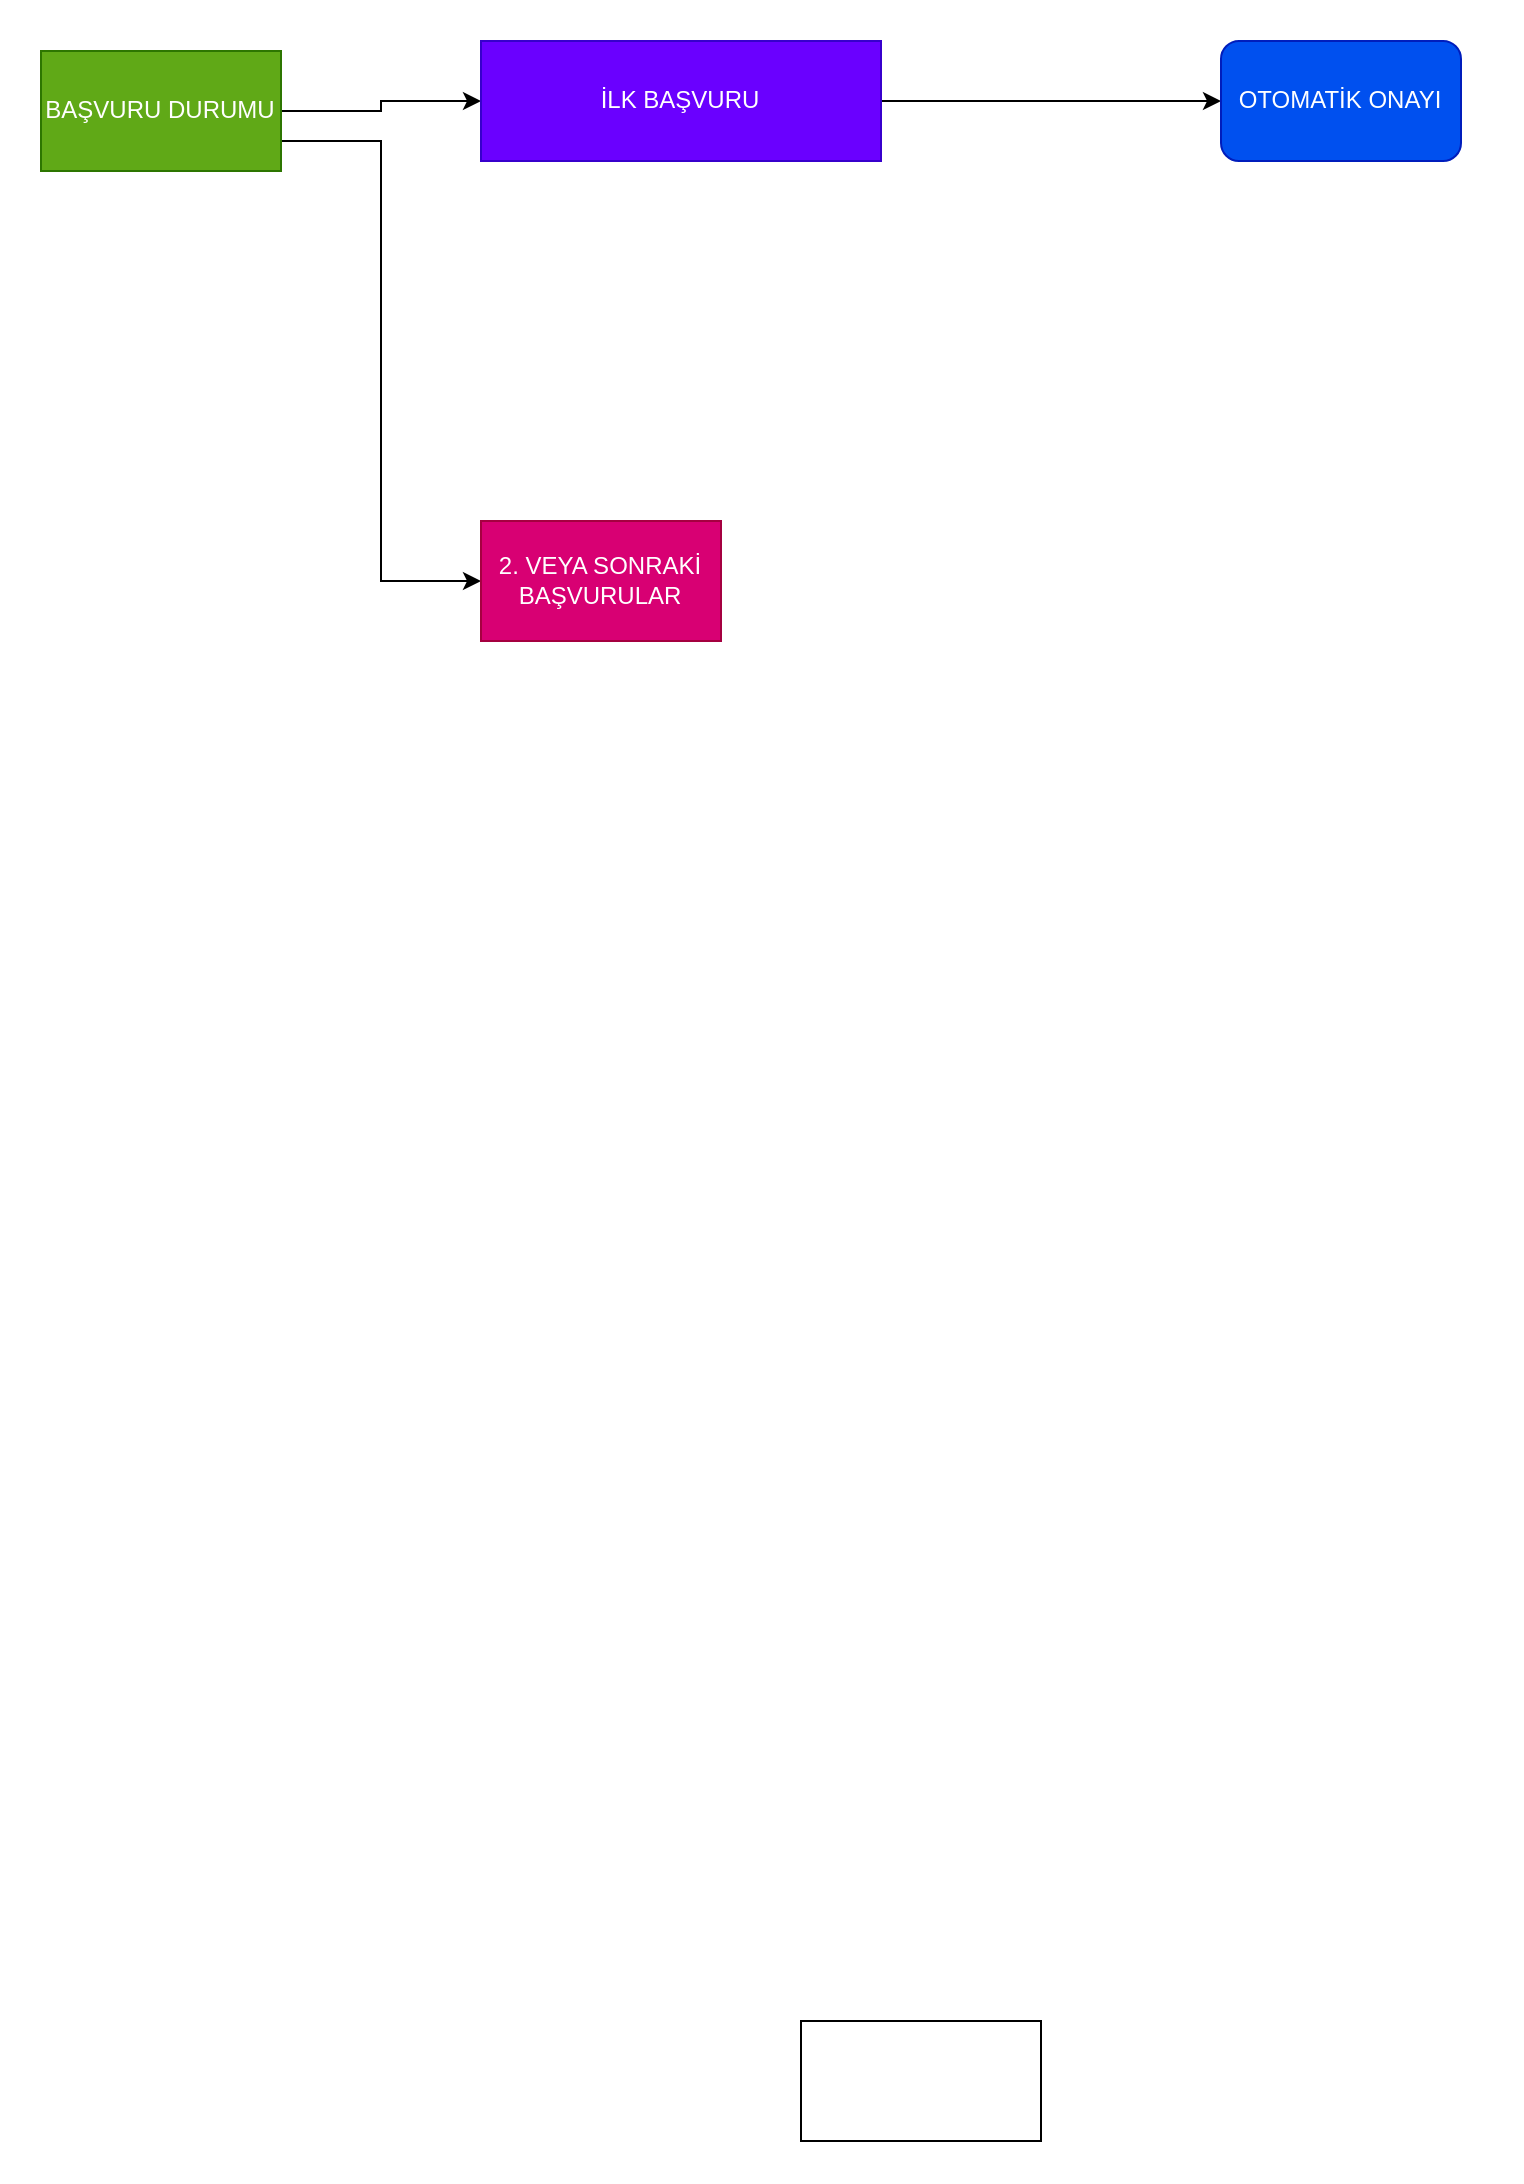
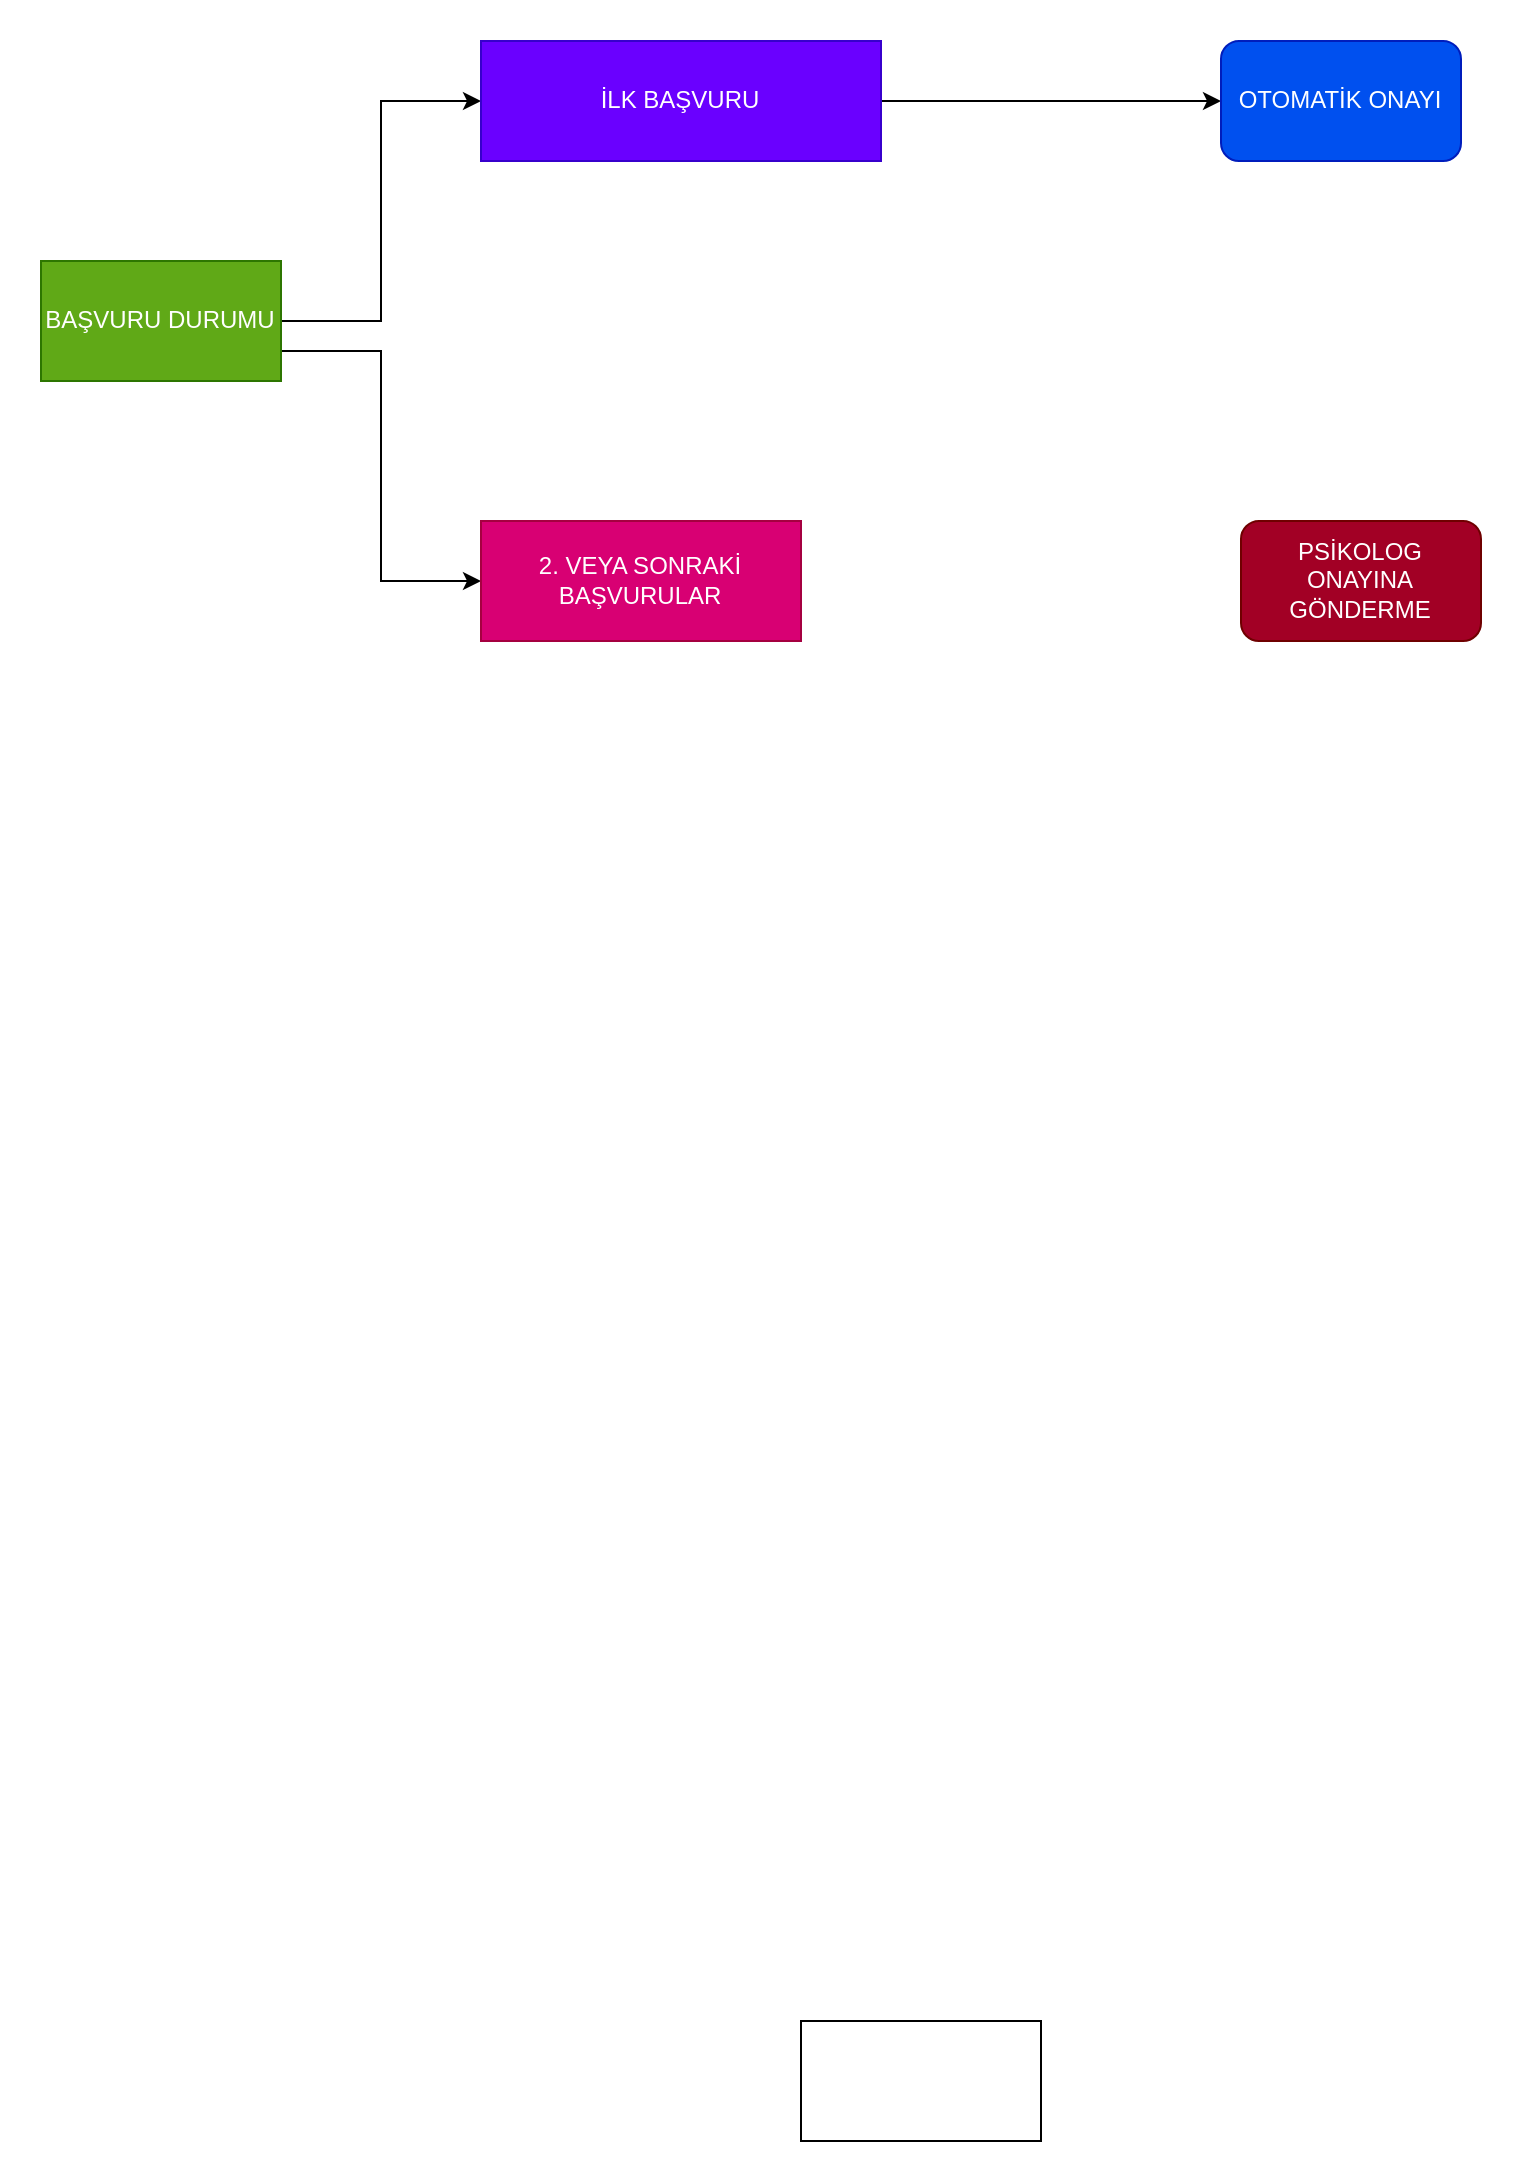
(161, 111) -> (161, 321)
(601, 581) -> (641, 581)
none -> (1361, 581)
